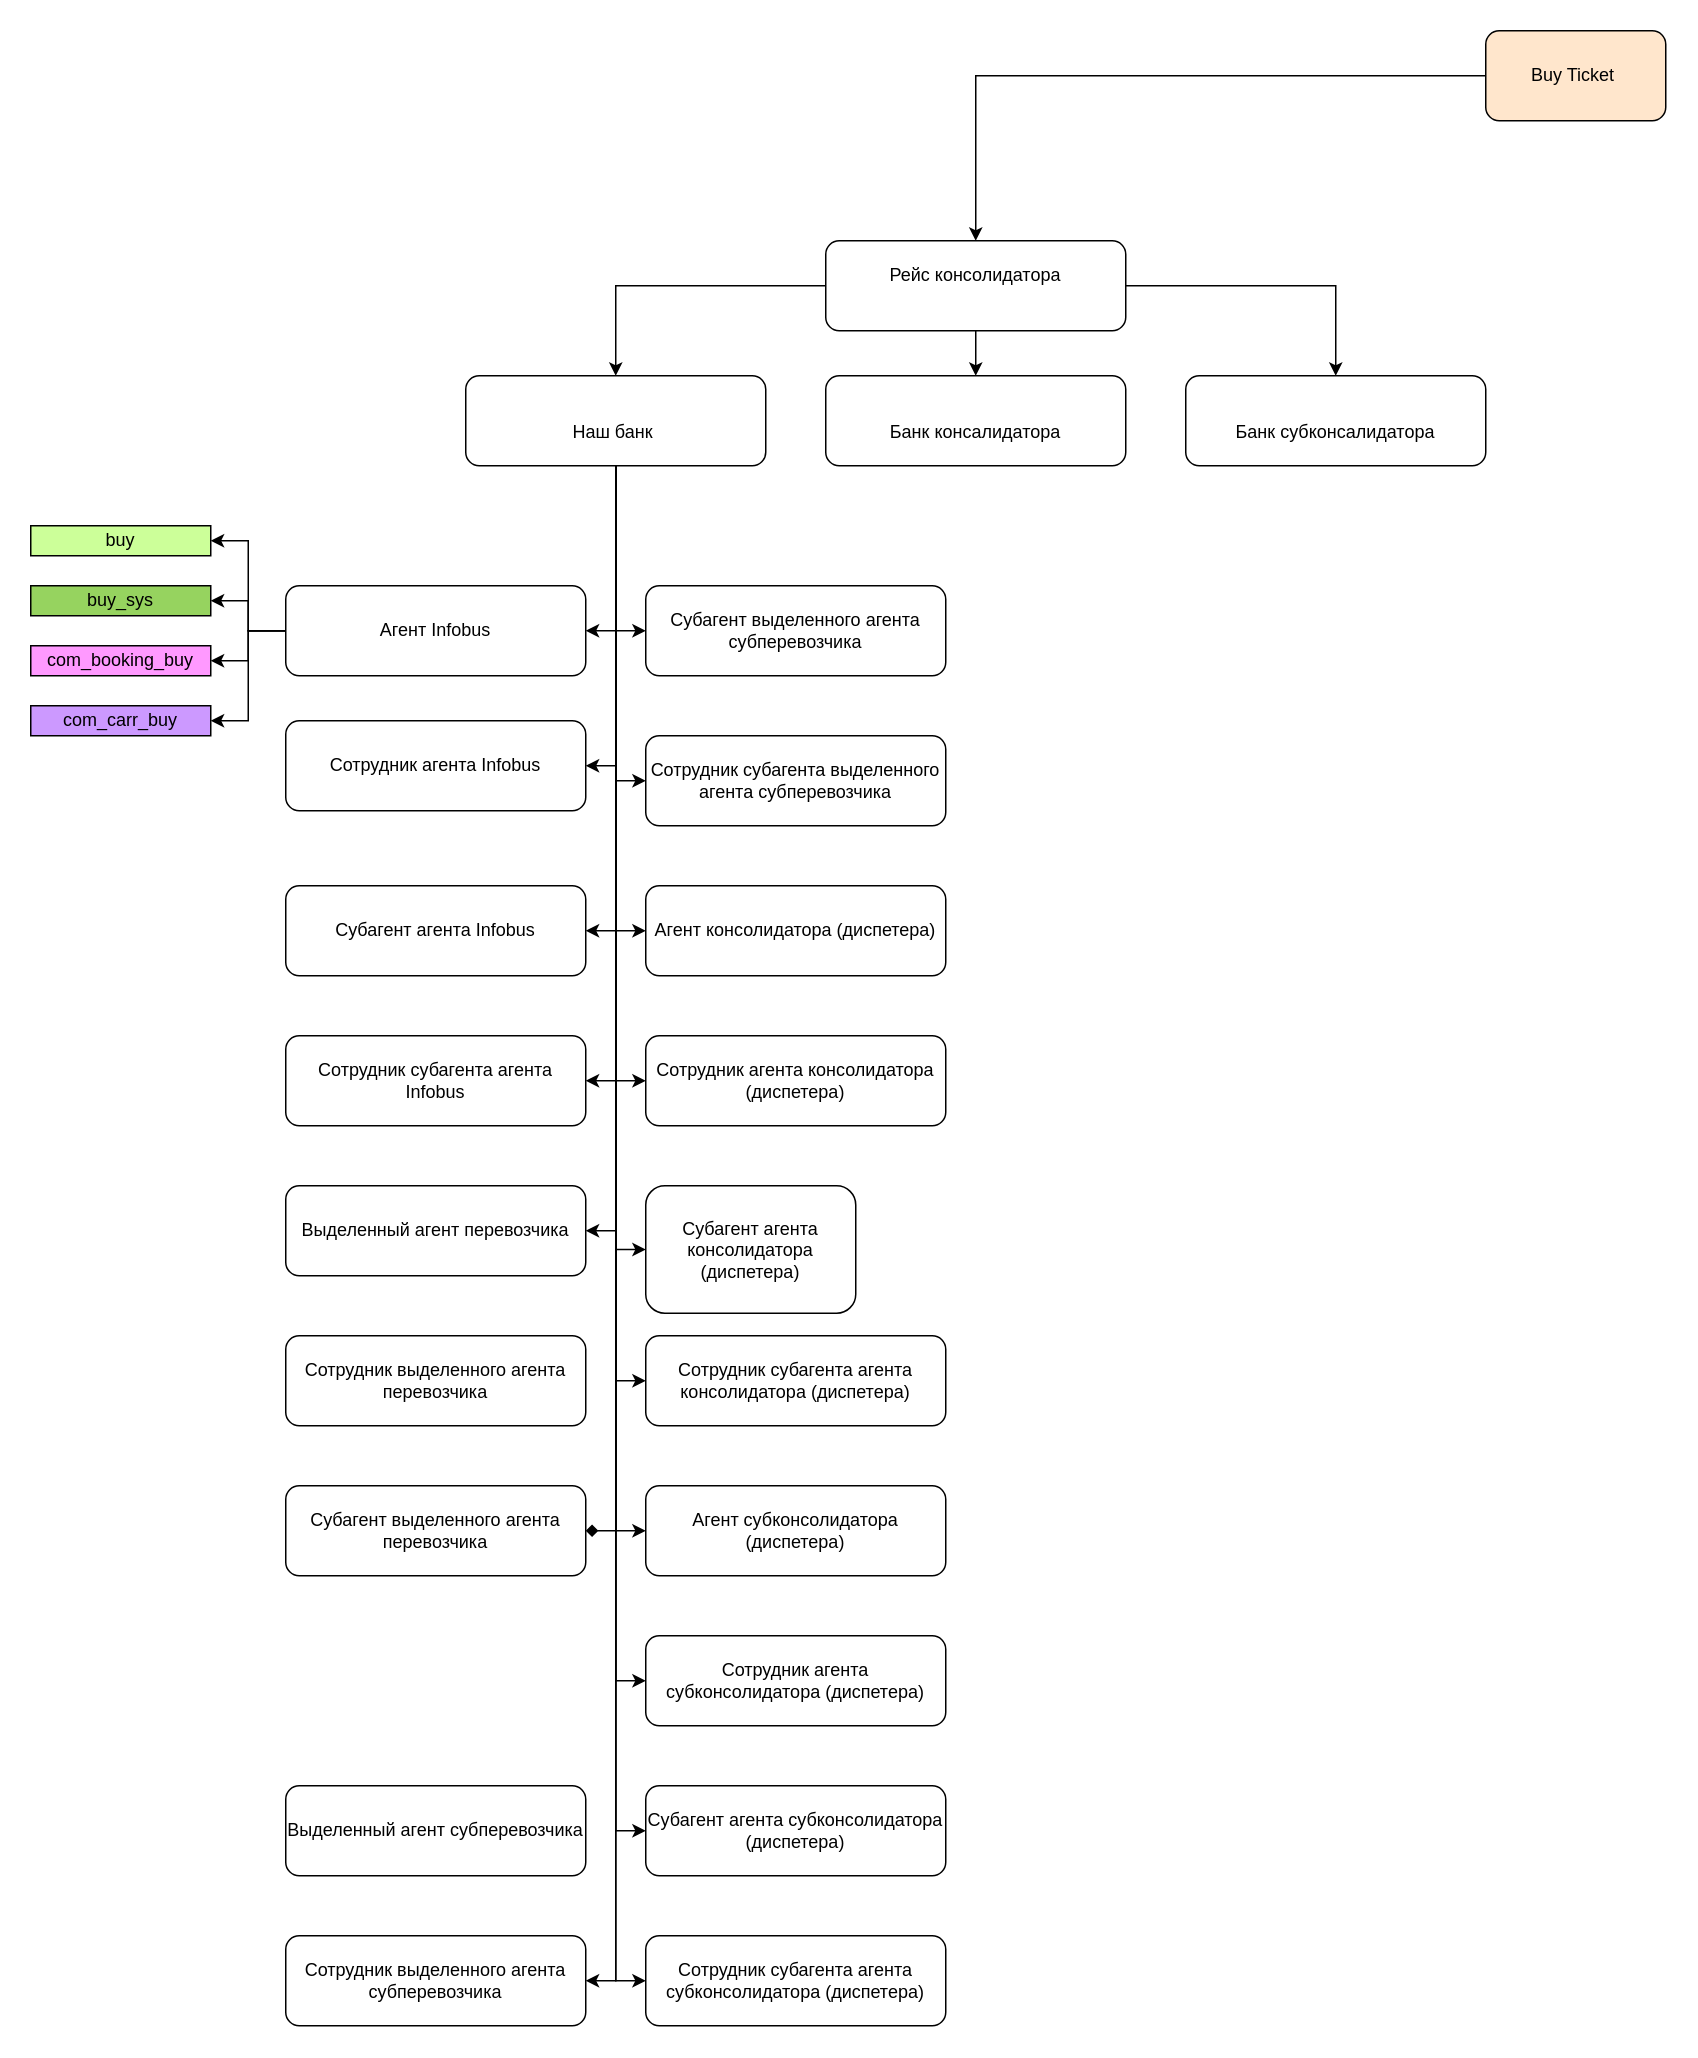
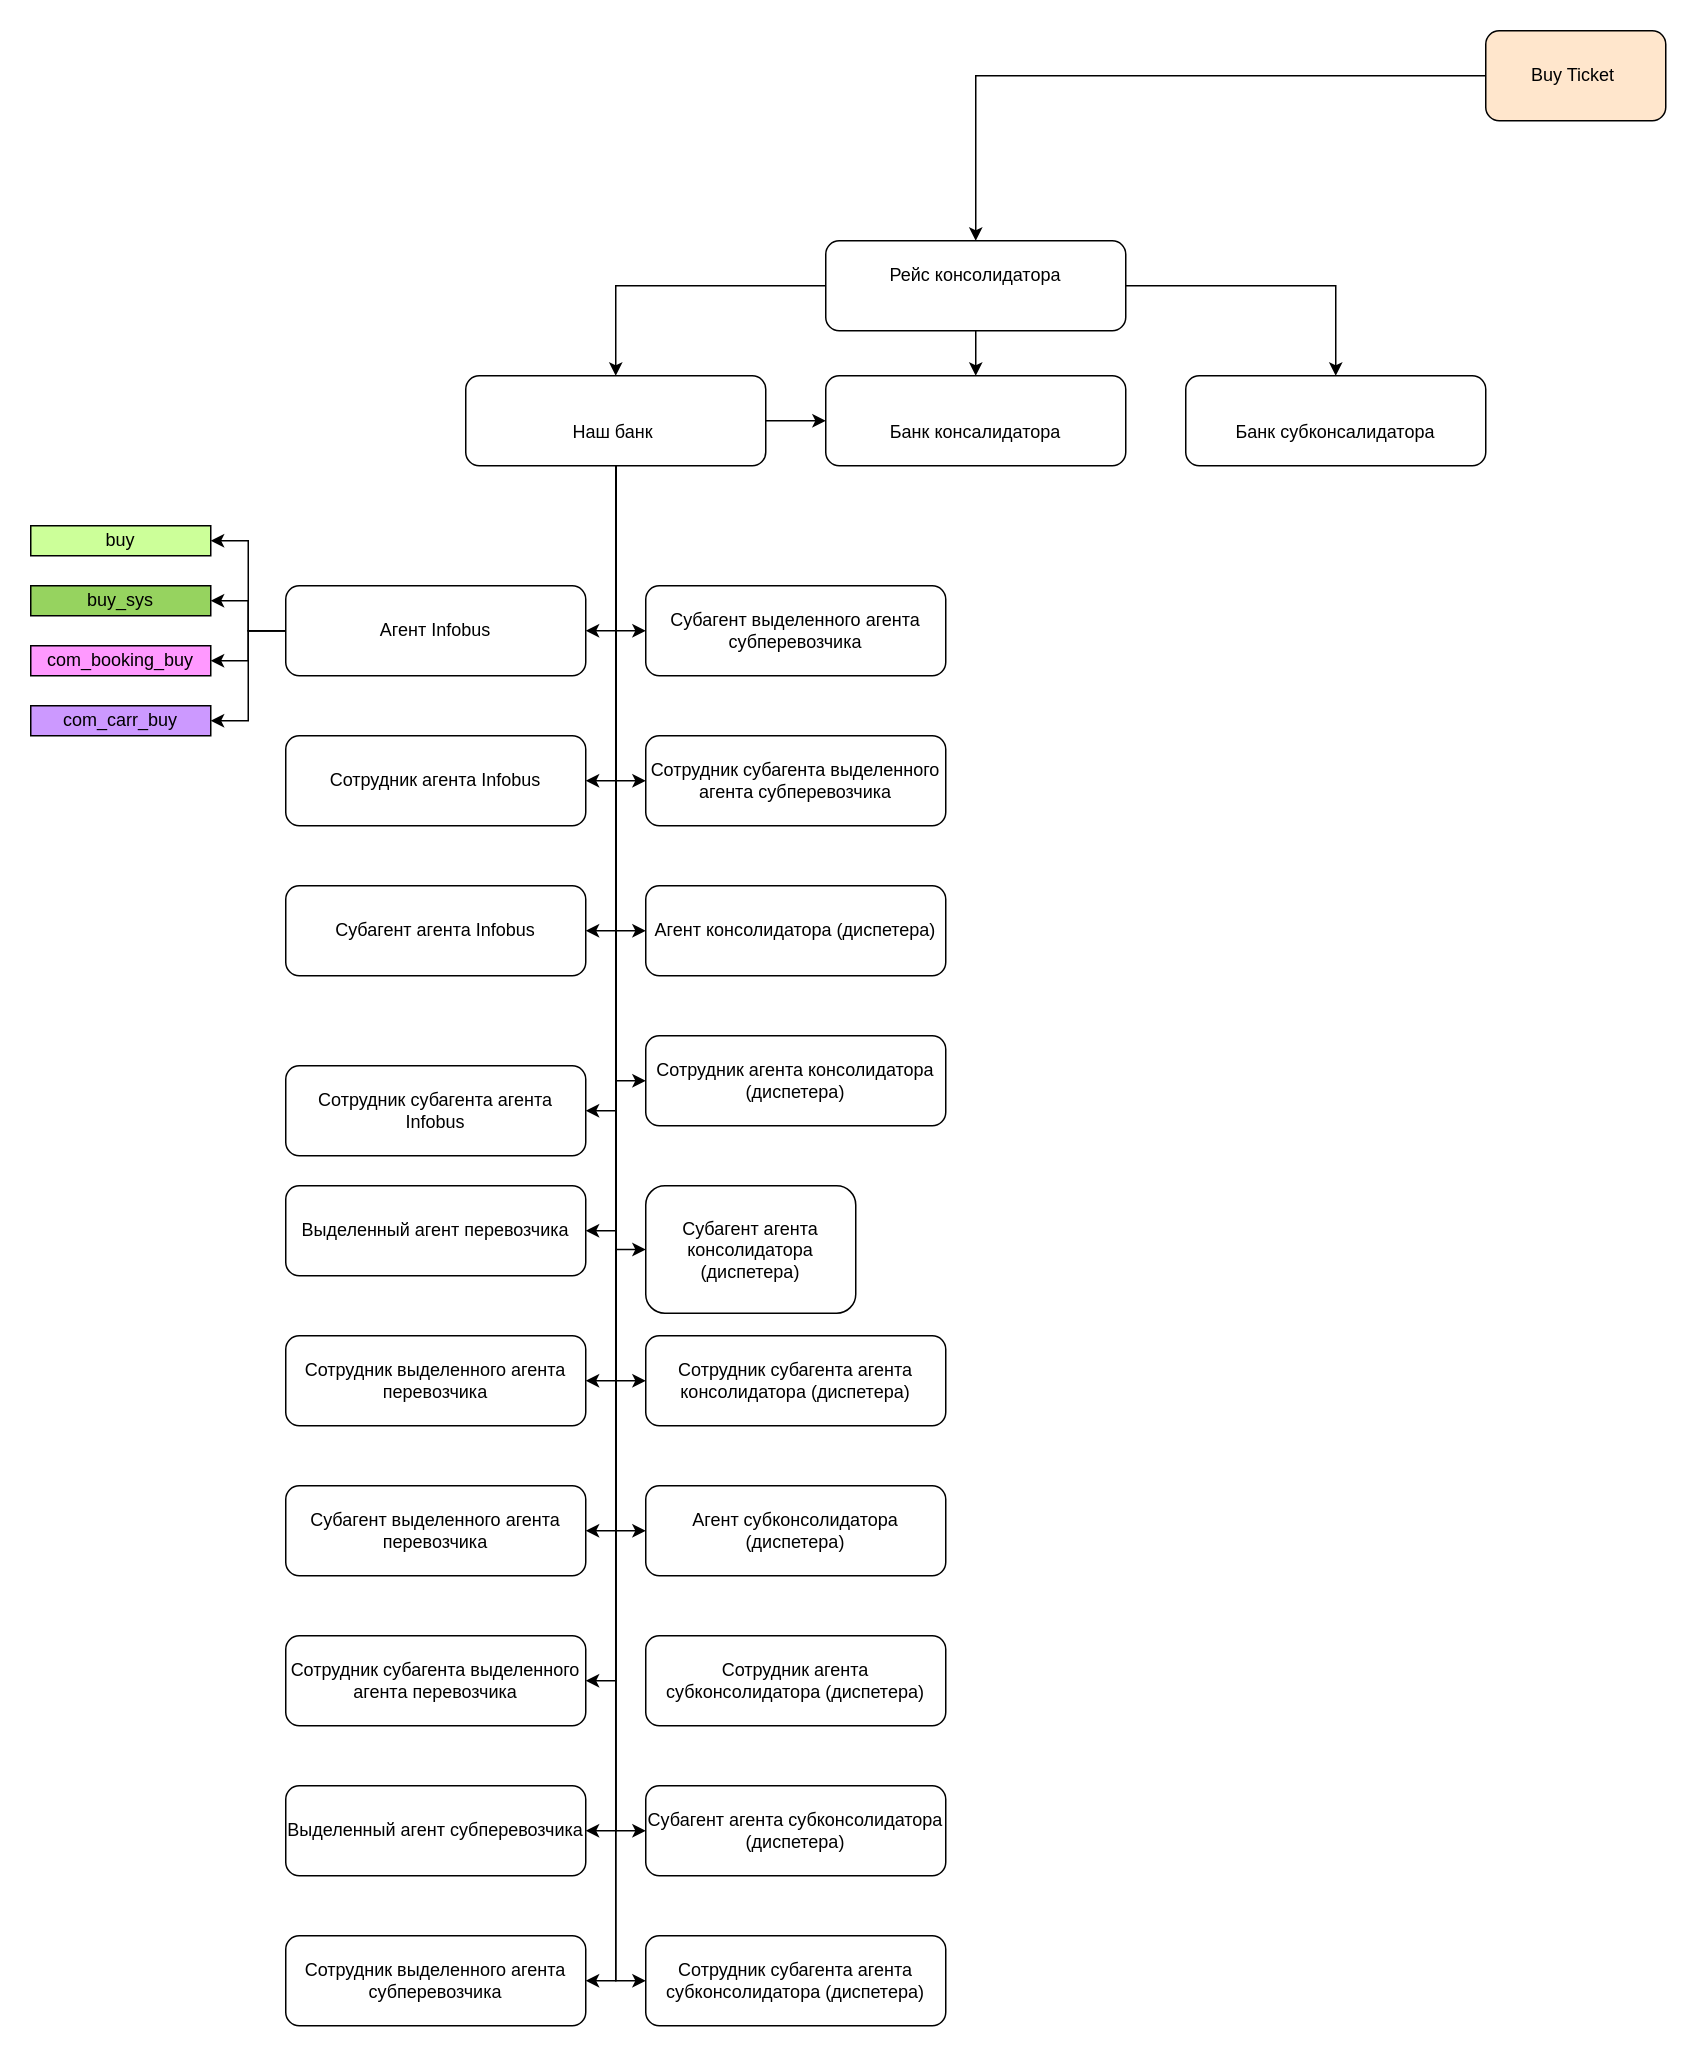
(436, 766) -> (436, 781)
(436, 1081) -> (436, 1111)
none -> (605, 1381)
(598, 1531) -> (597, 1531)
none -> (436, 1681)
none -> (605, 1681)
(627, 1681) -> (791, 421)
none -> (605, 1831)
